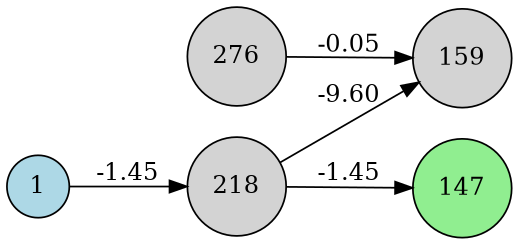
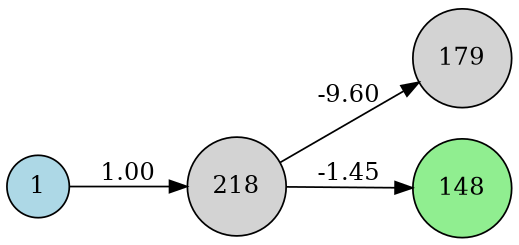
(237, 57) -> none
(462, 58) -> (462, 58)
(128, 174) -> (128, 174)
(462, 188) -> (462, 188)
